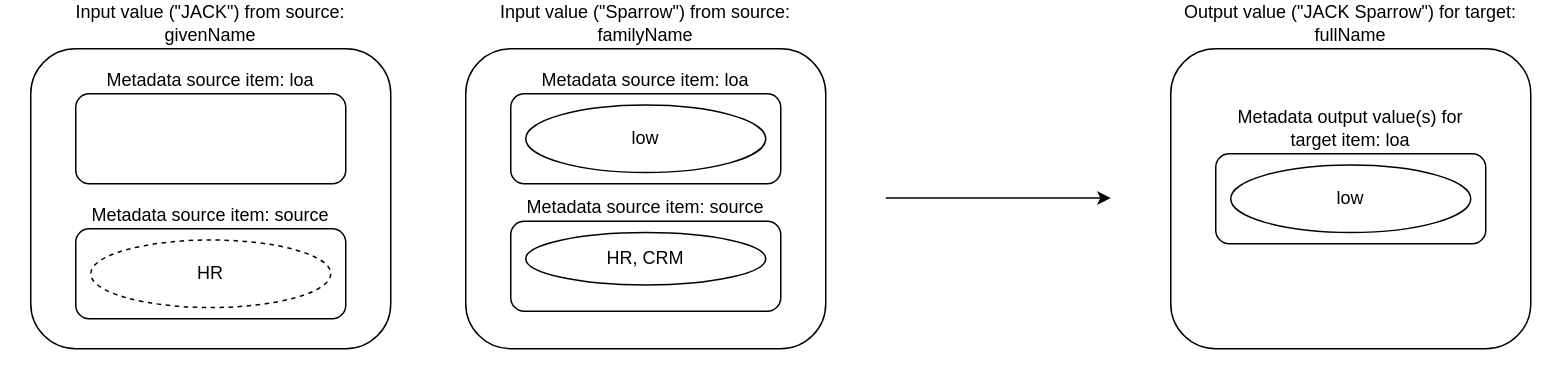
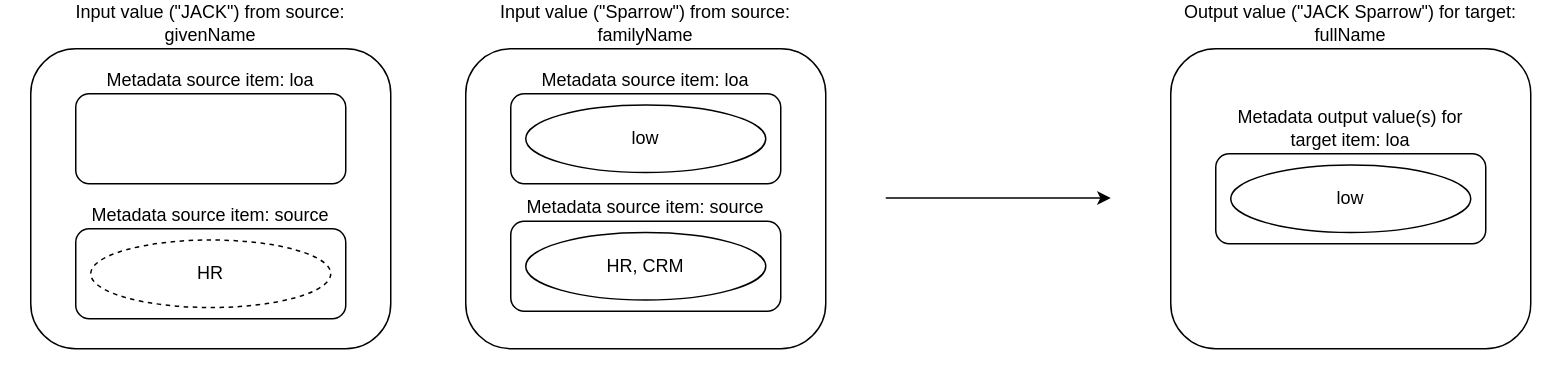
(646, 259) -> (646, 266)
